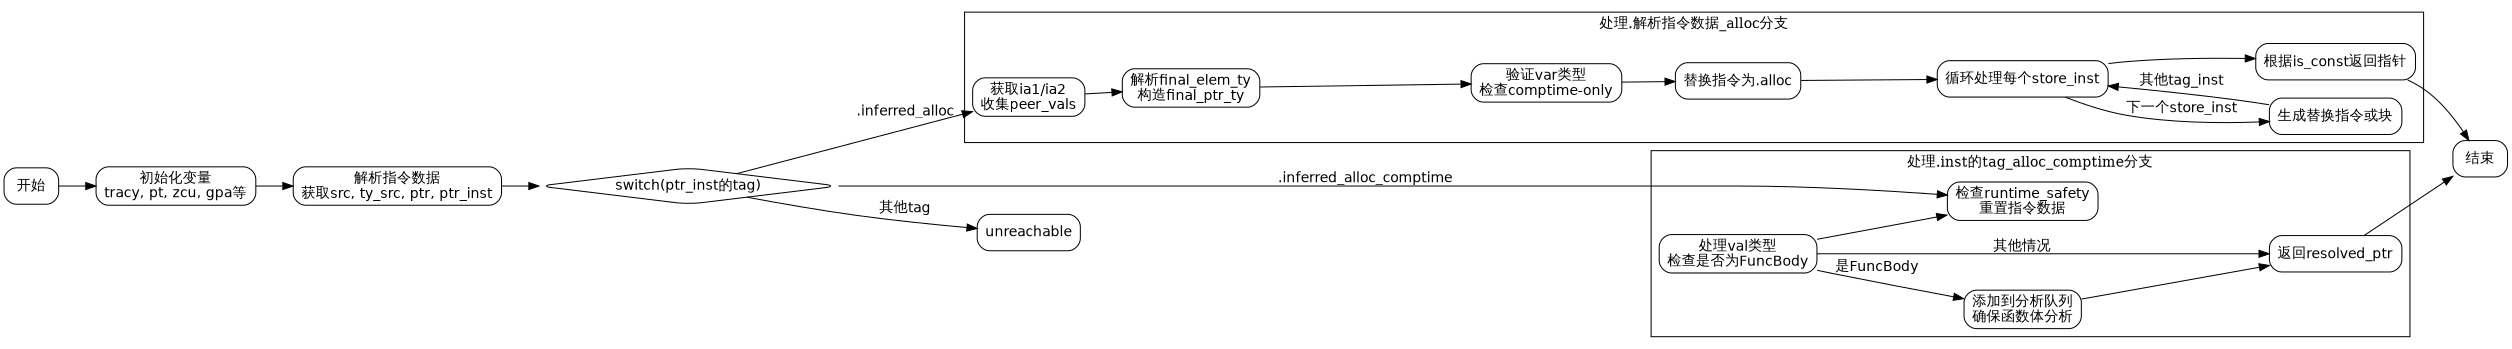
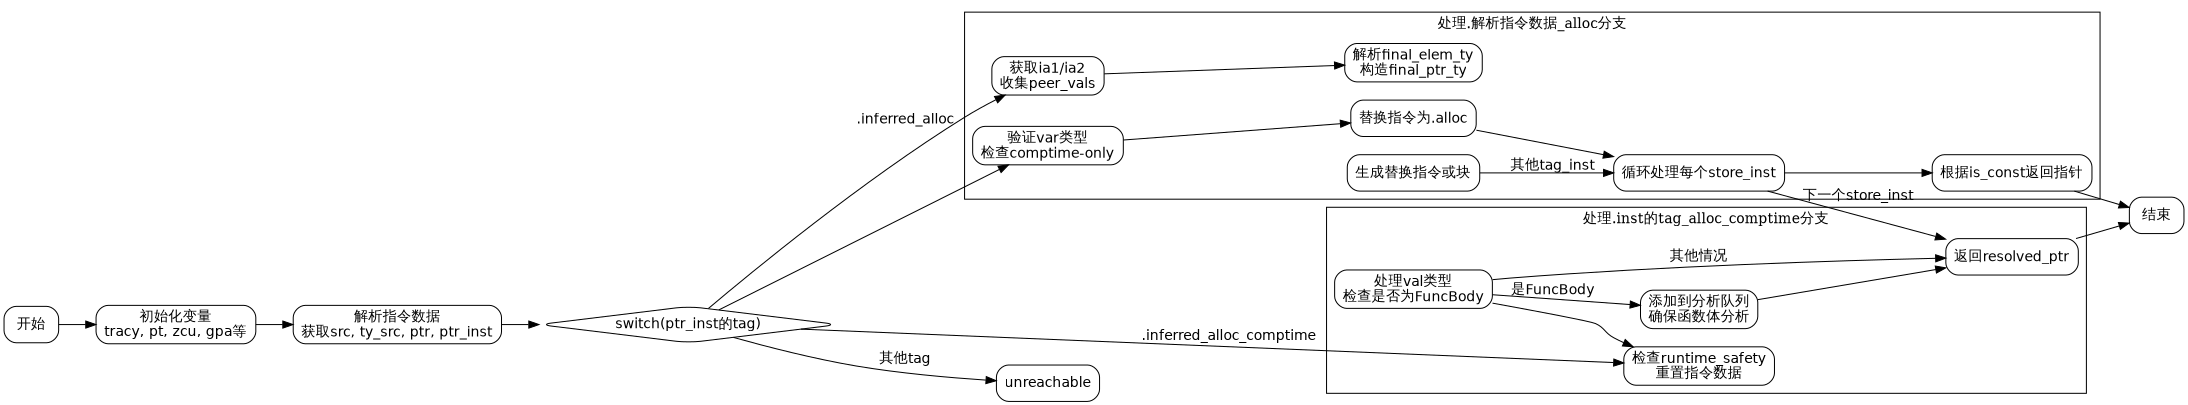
(1360, 86) -> (859, 240)
(2161, 120) -> (1852, 214)
